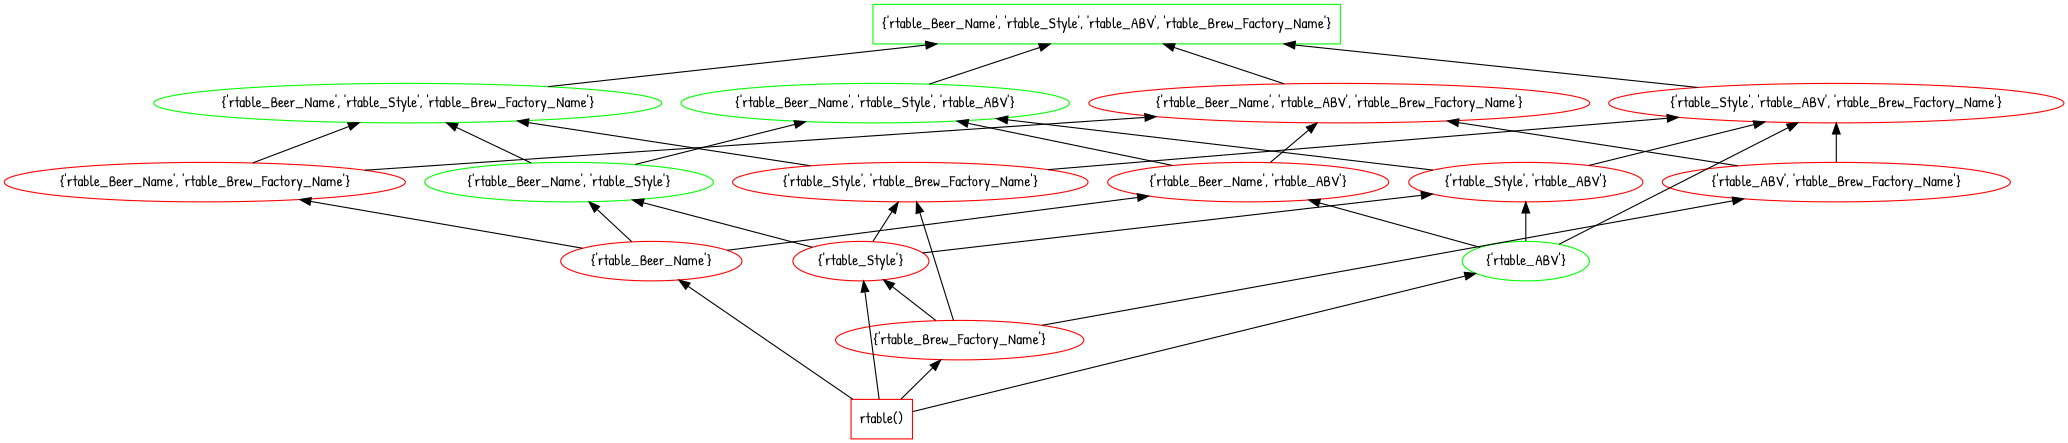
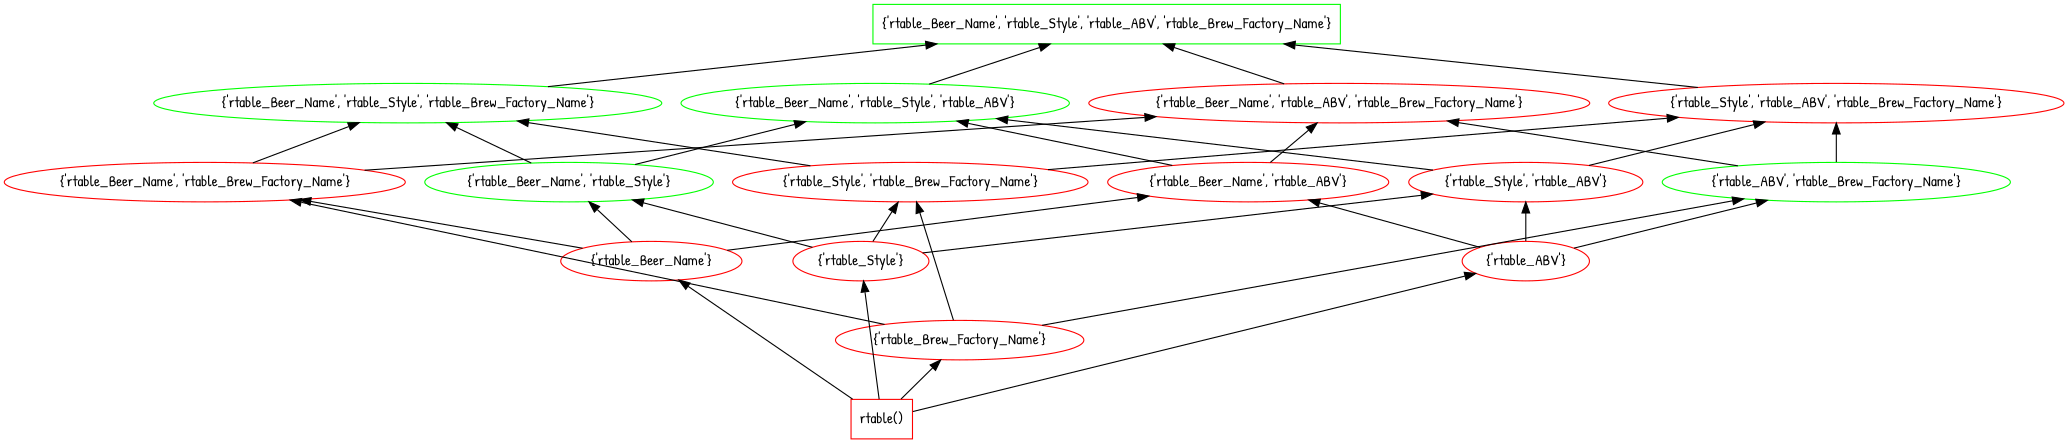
(1836, 182) -> (1836, 182)
(1674, 186) -> (1665, 226)
(1526, 261) -> (1526, 261)
(914, 304) -> (593, 263)
